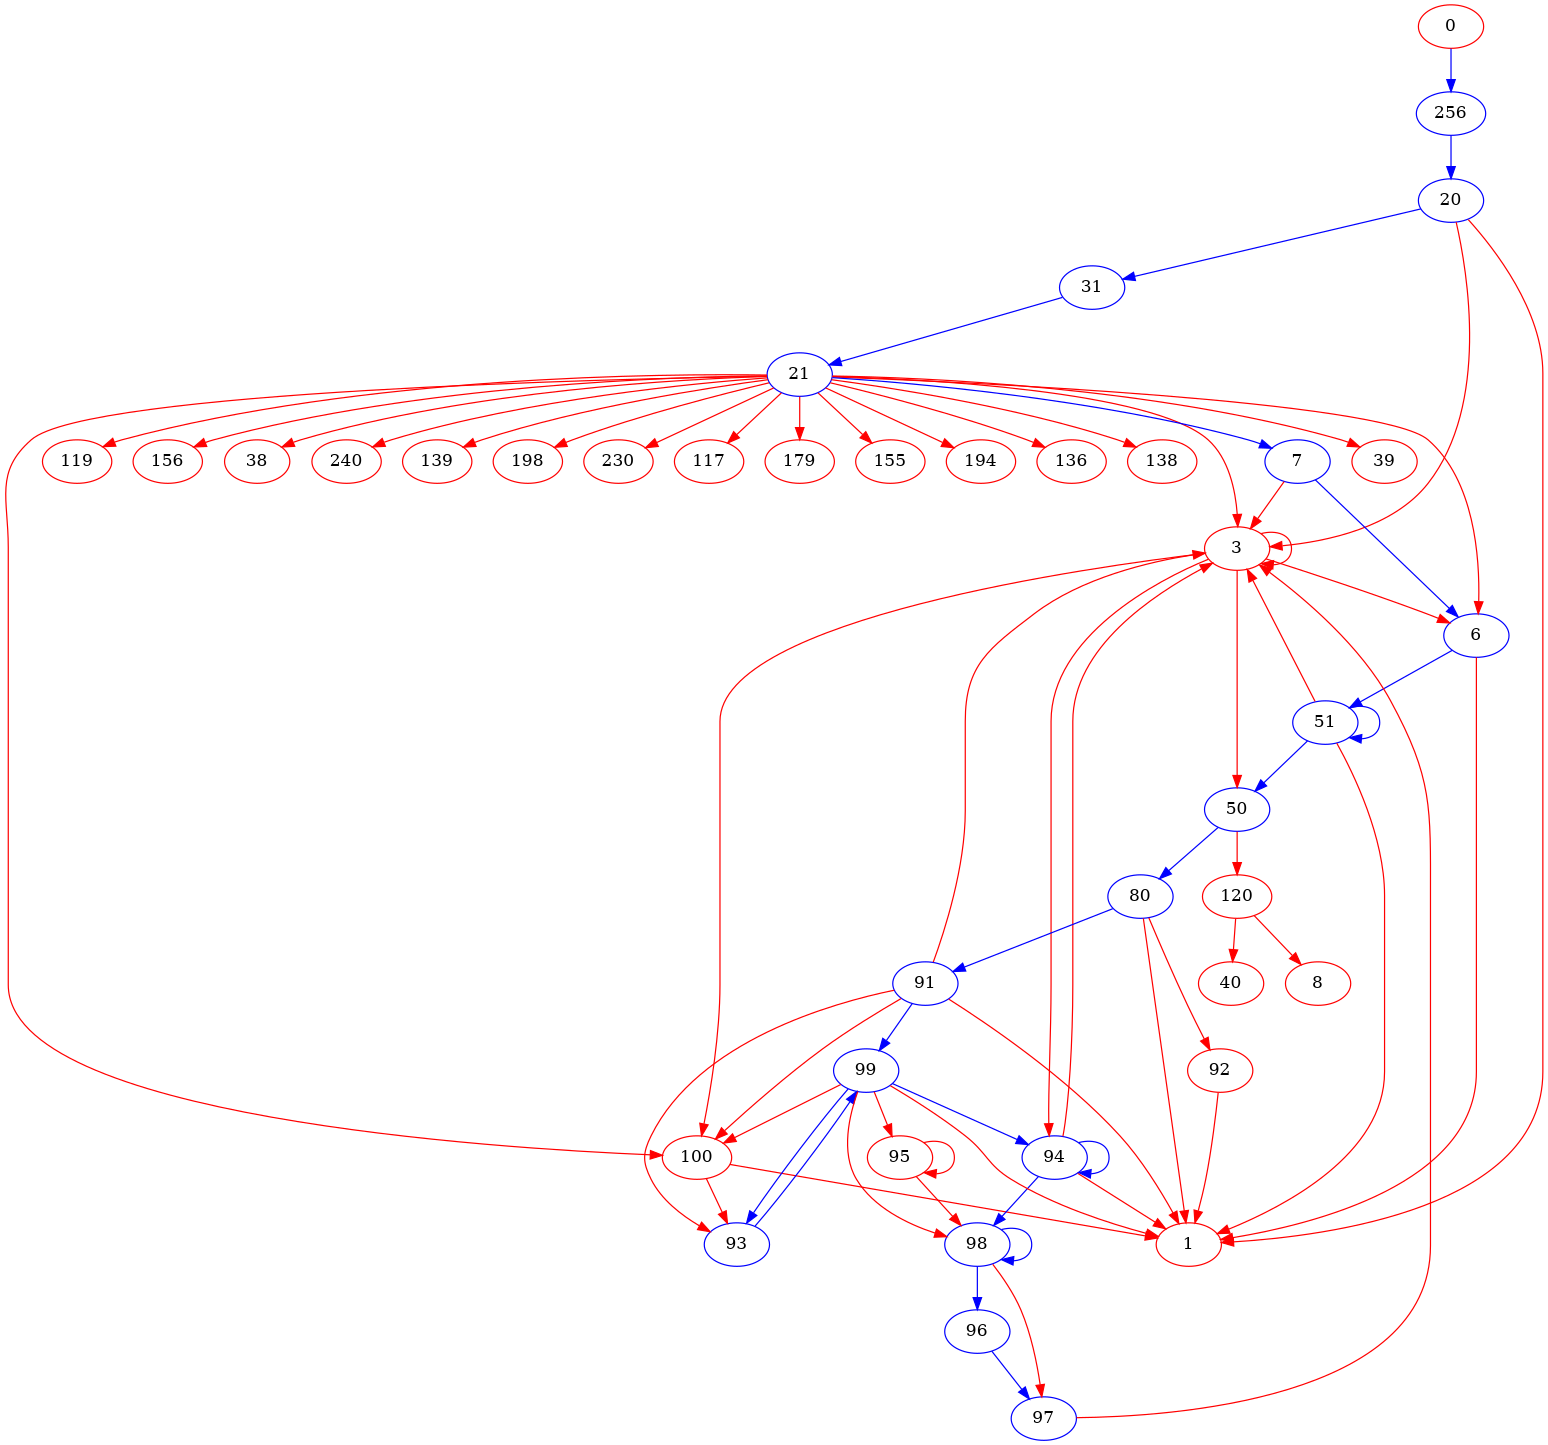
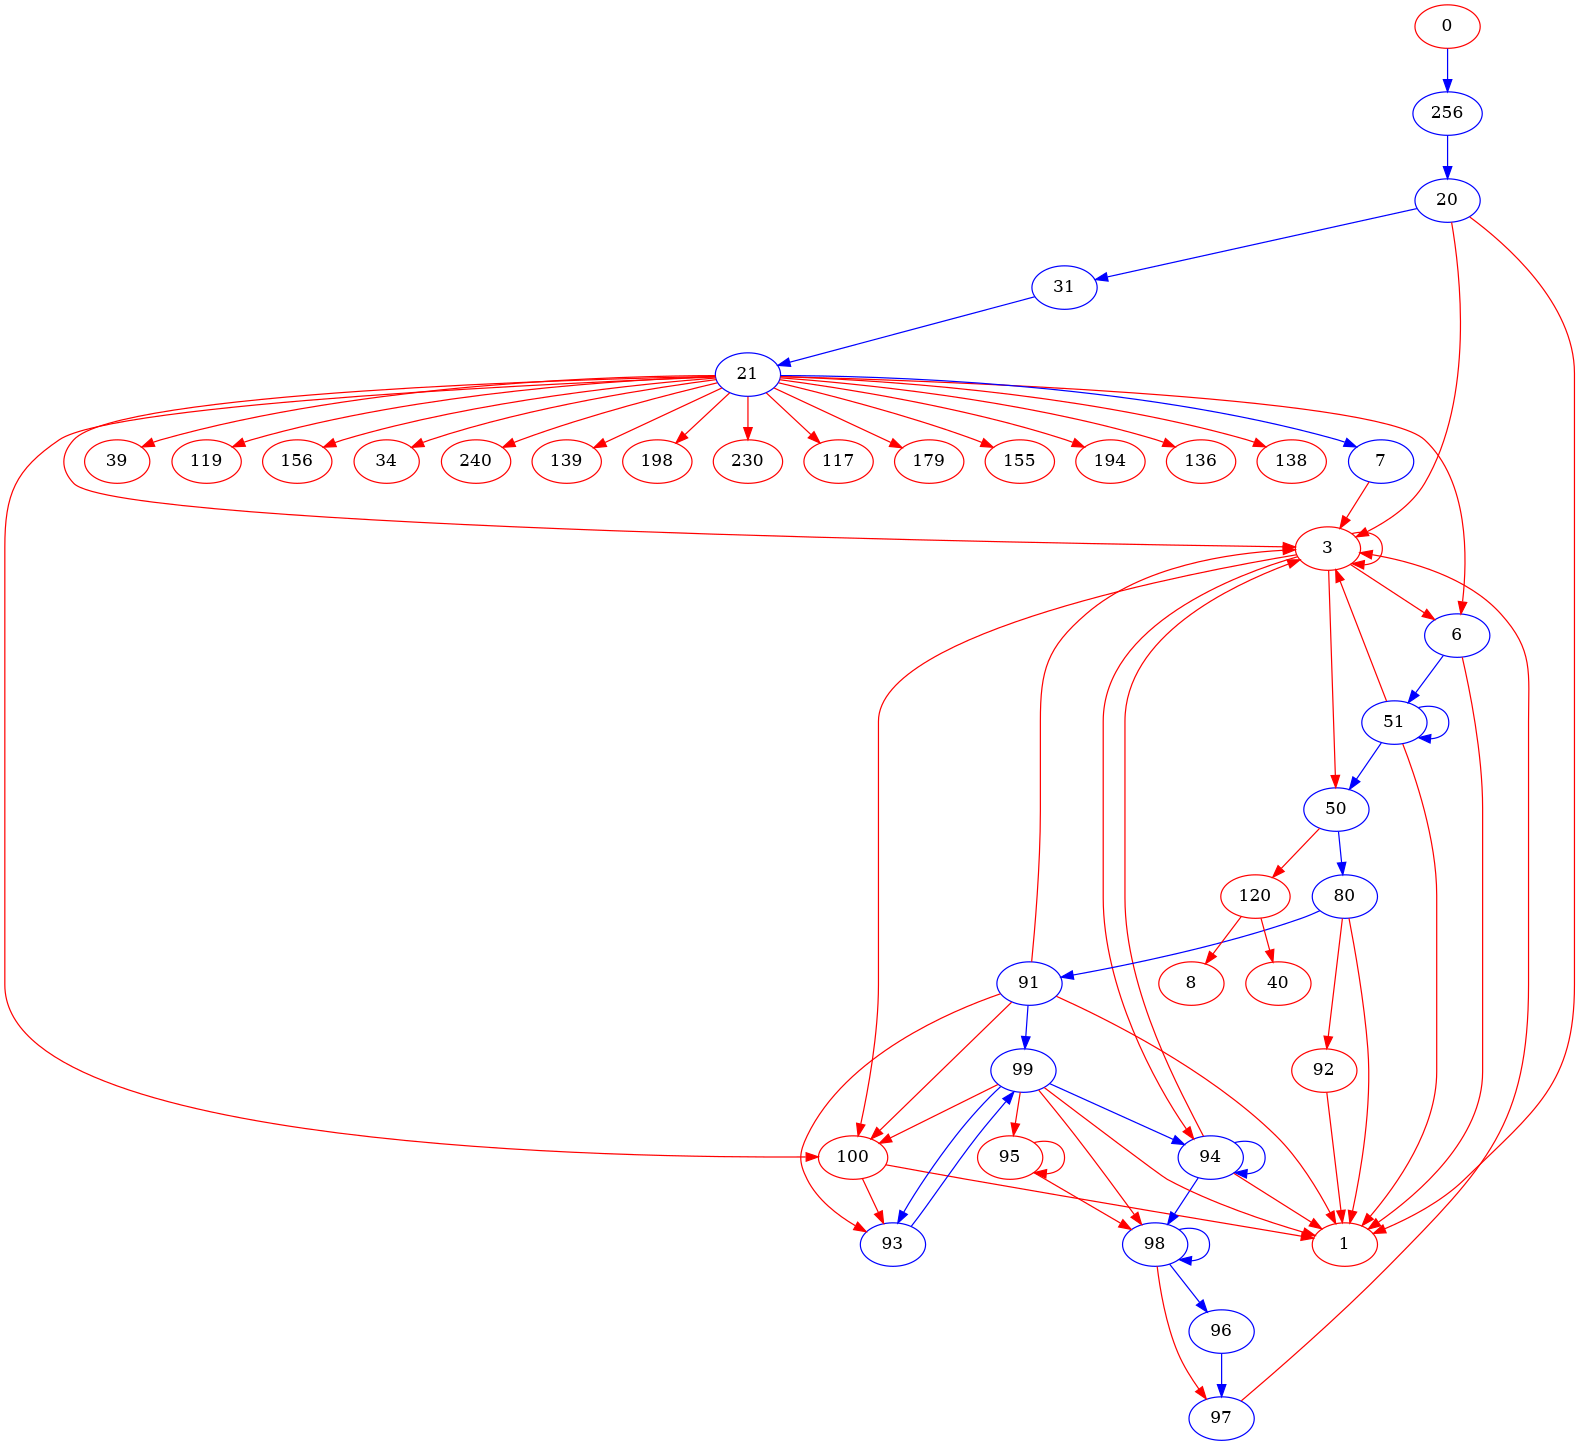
(257, 462) -> (387, 462)
(1382, 544) -> none
